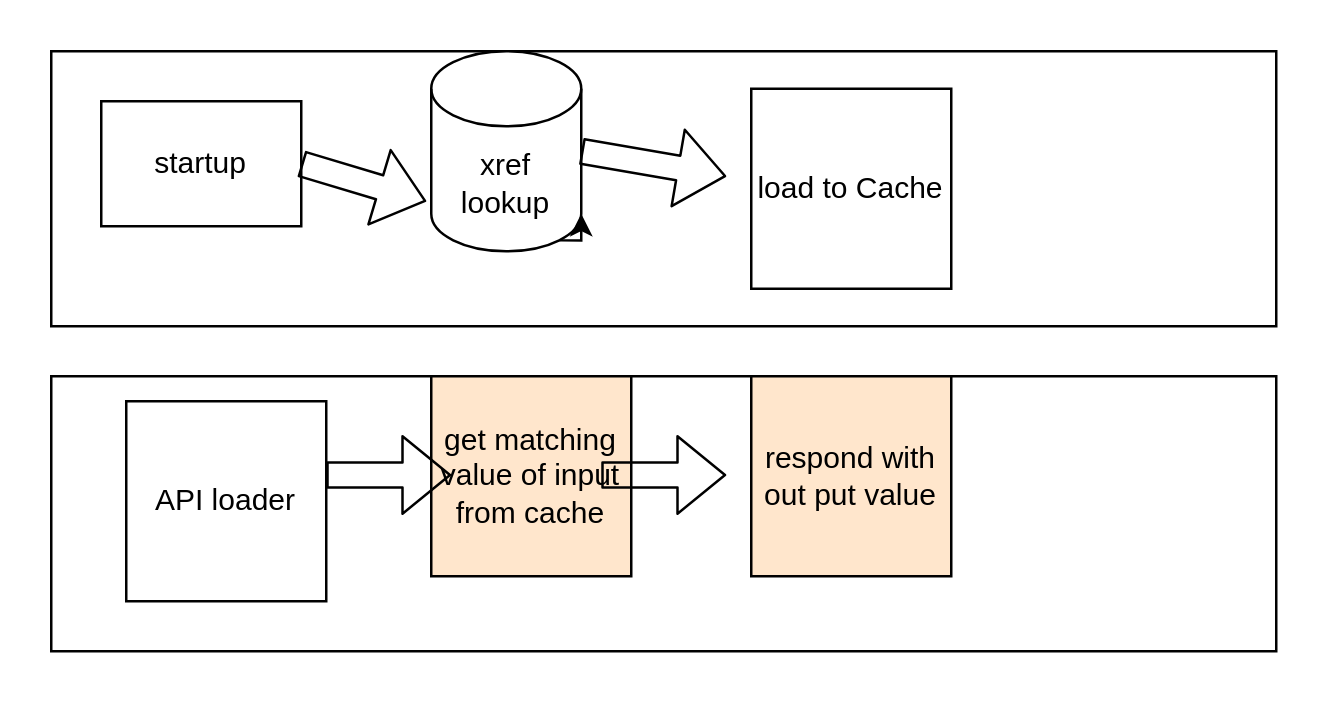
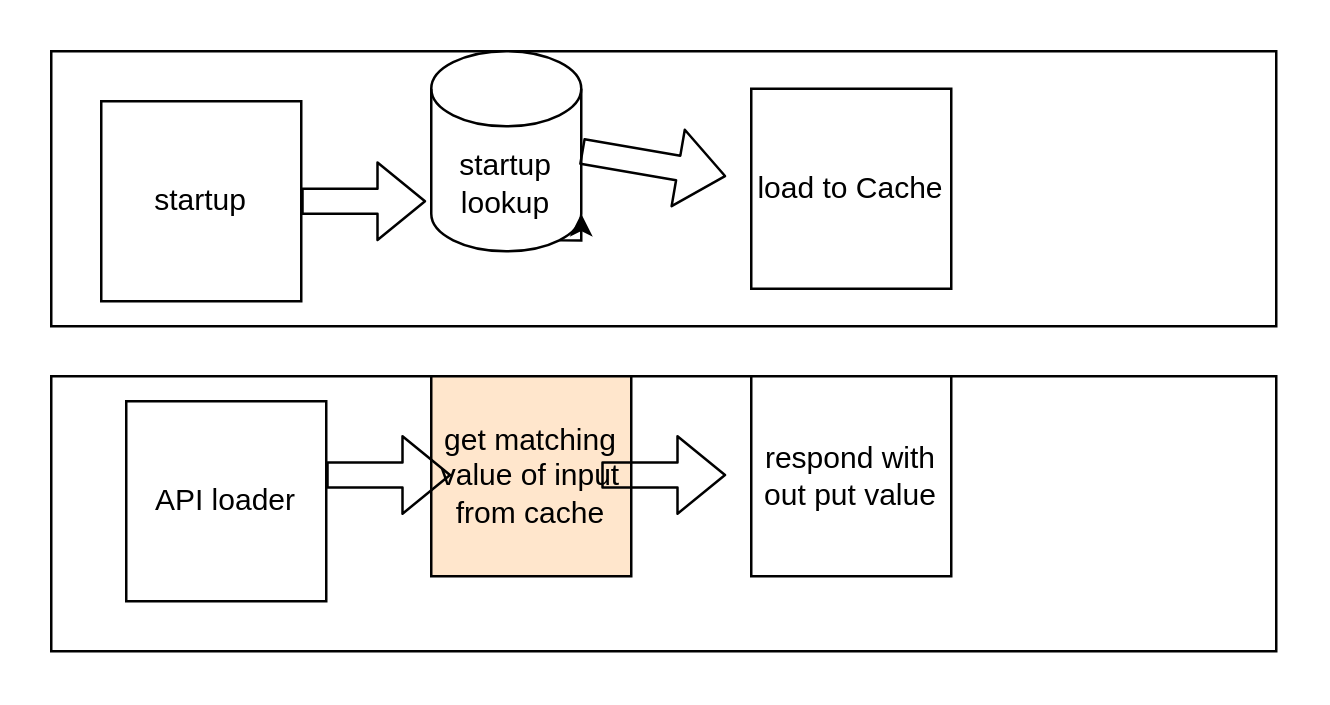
(201, 164) -> (201, 201)
(506, 184) -> (506, 184)
(851, 476) -> (851, 476)
